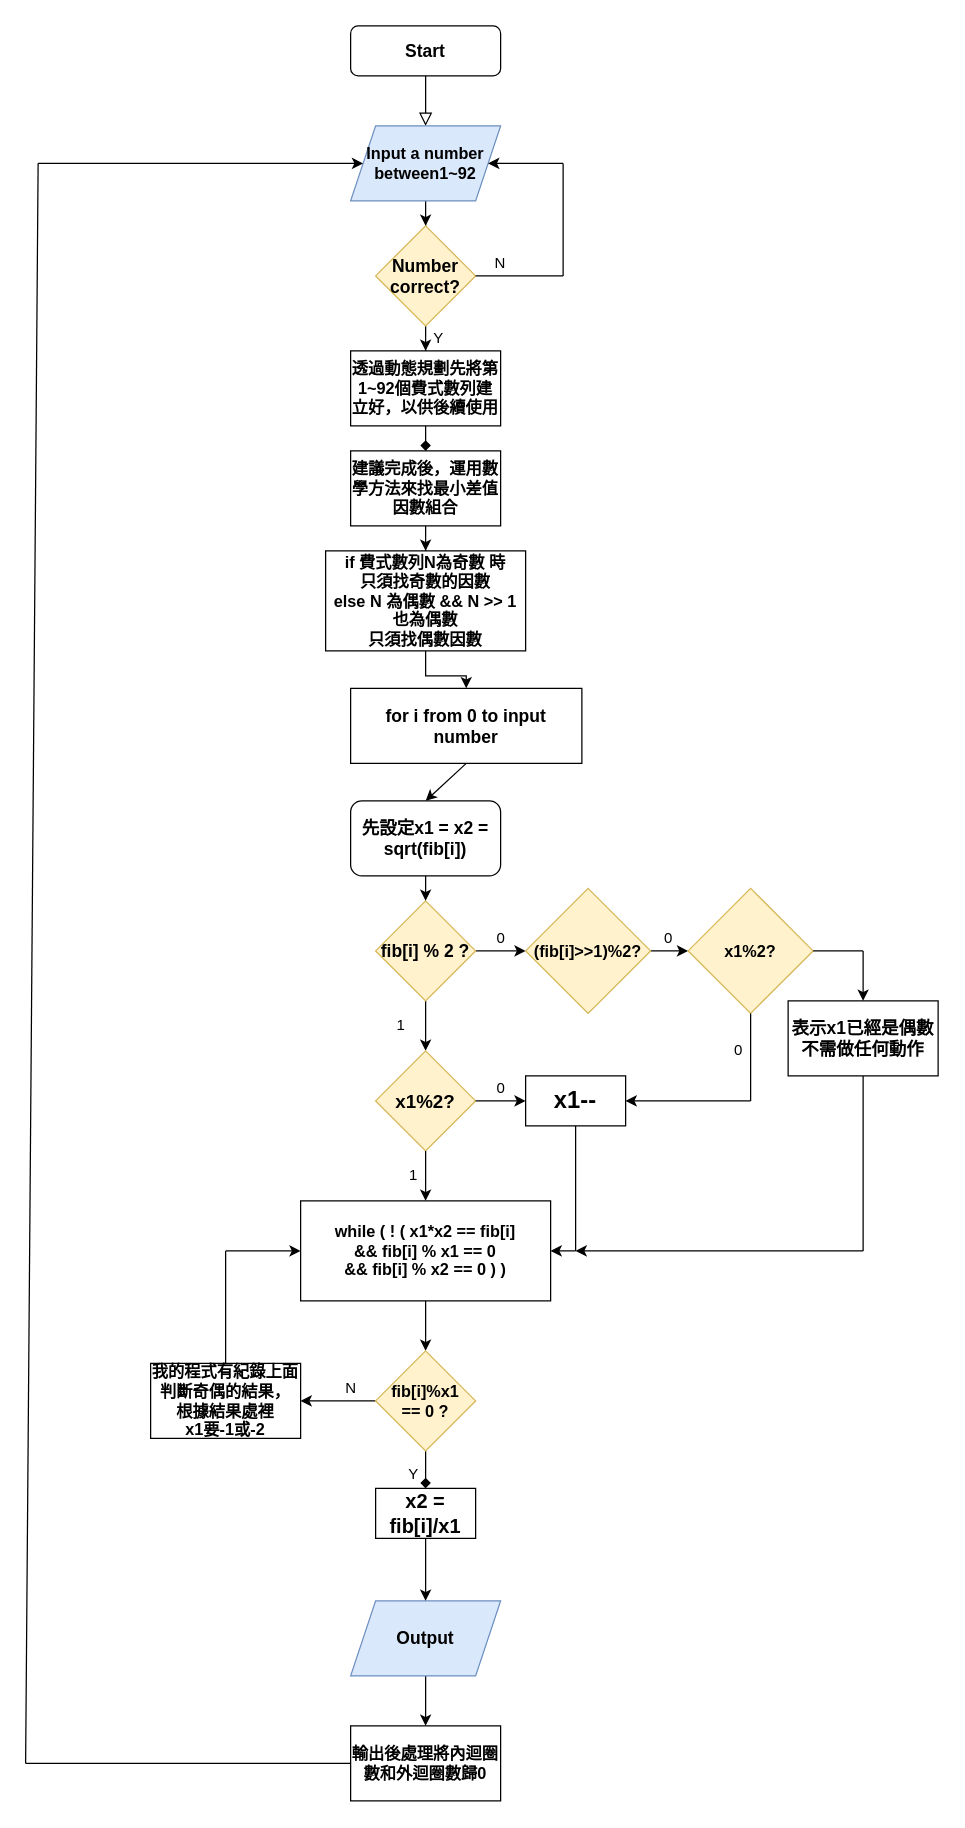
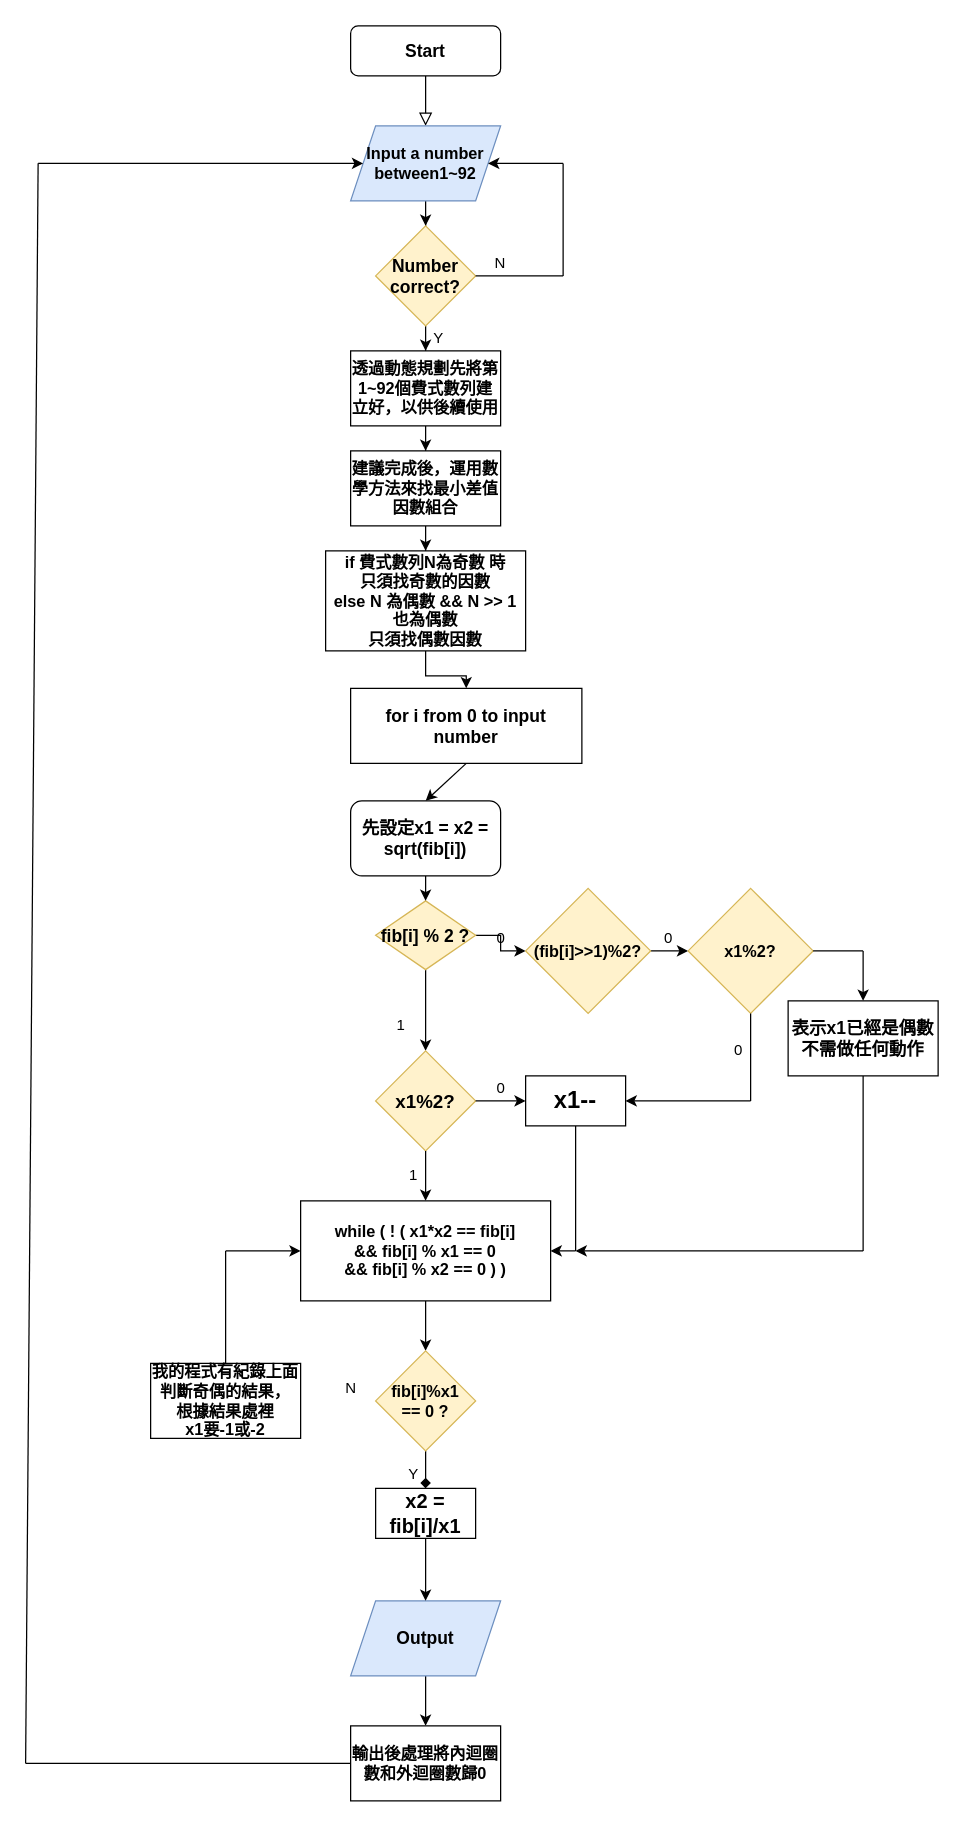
(426, 440) -> (426, 441)
(426, 951) -> (426, 935)
(343, 1401) -> none
